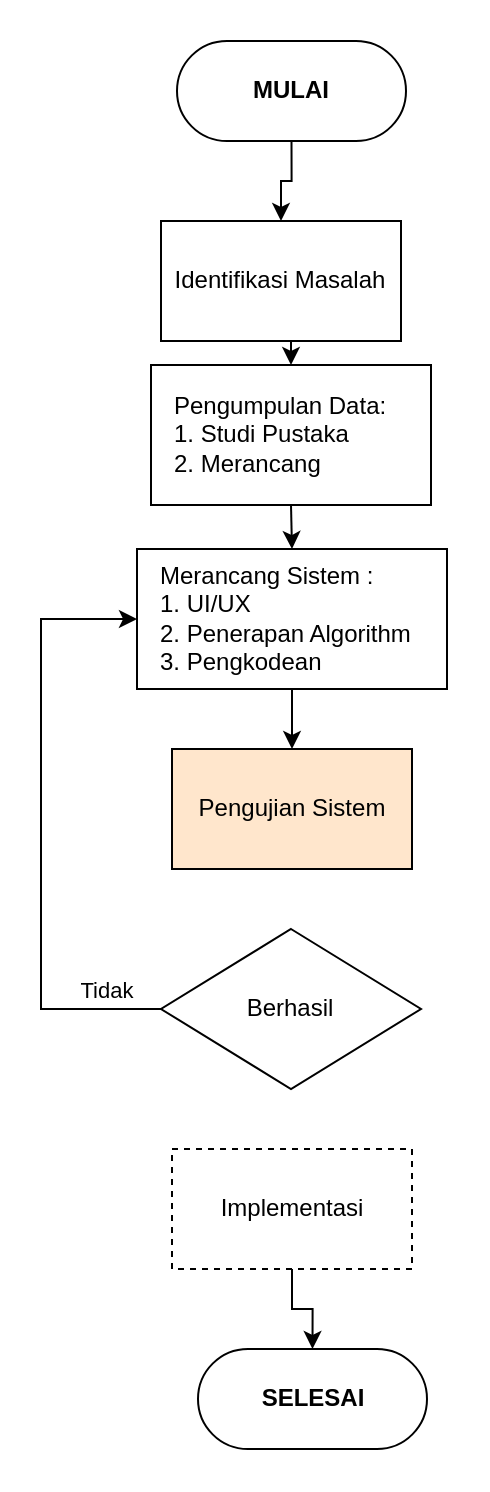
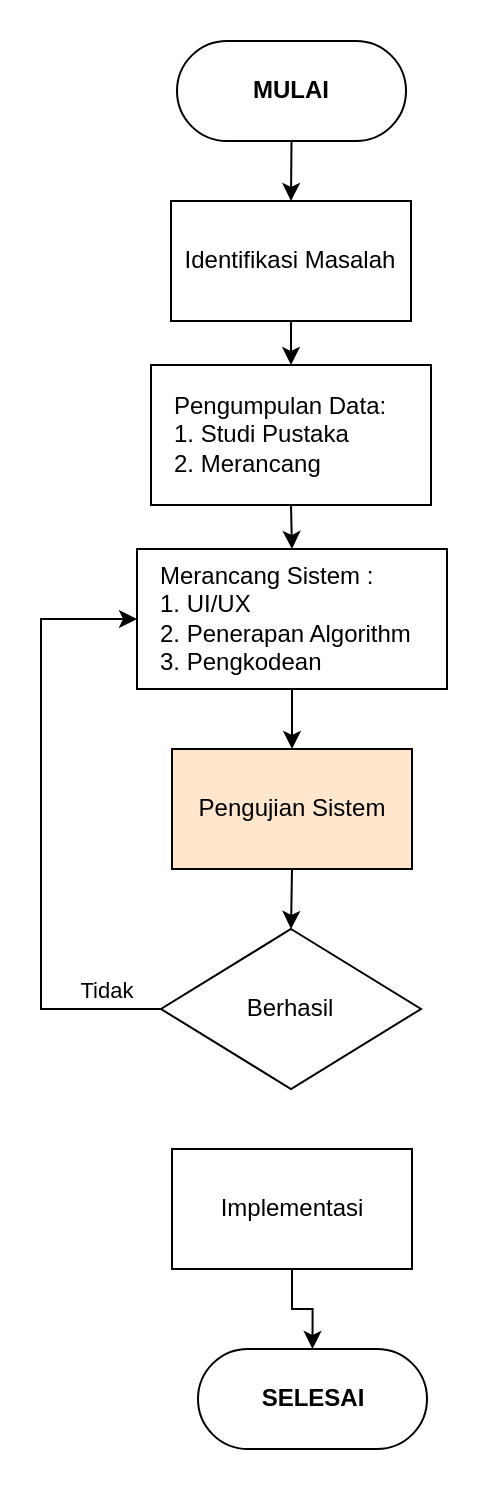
(281, 281) -> (291, 261)
none -> (292, 892)
(292, 1209) -> (292, 1209)
